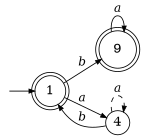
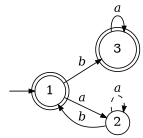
(118, 50) -> (118, 50)
(118, 123) -> (118, 123)
